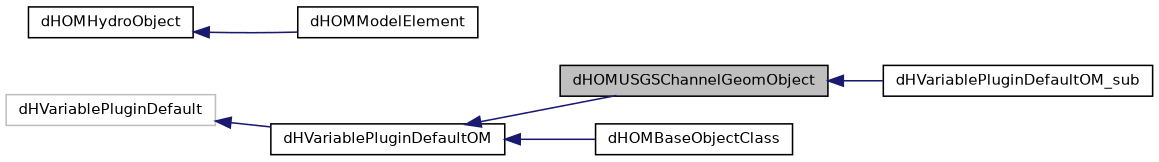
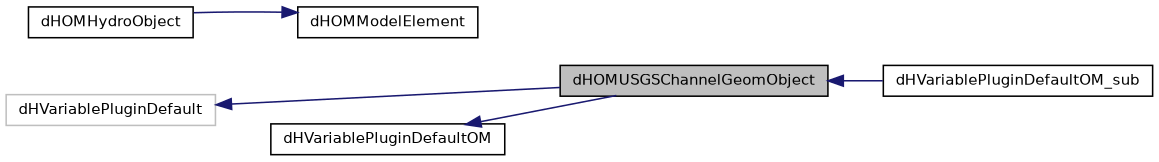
(253, 33) -> (238, 12)
(251, 125) -> (396, 96)
(694, 139) -> none
